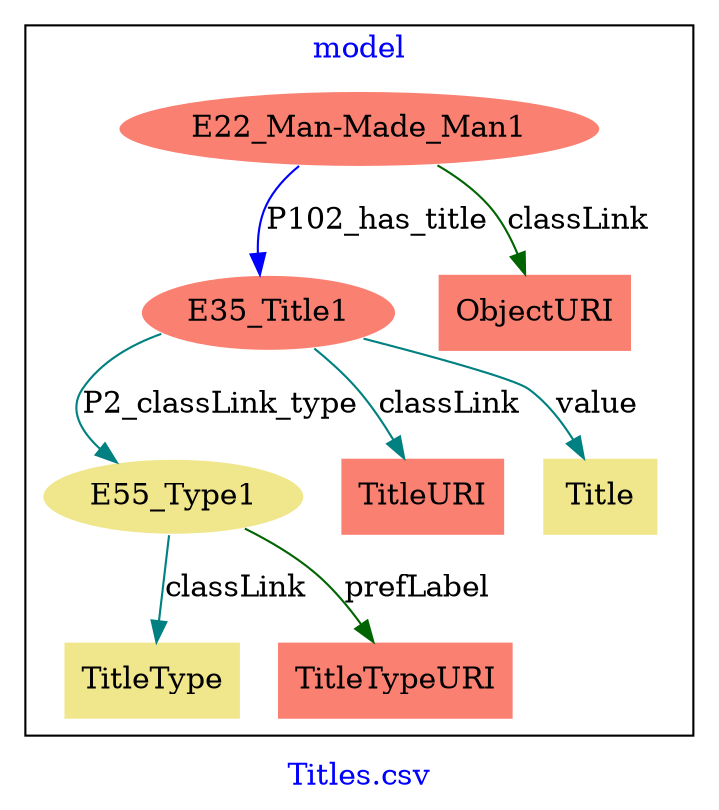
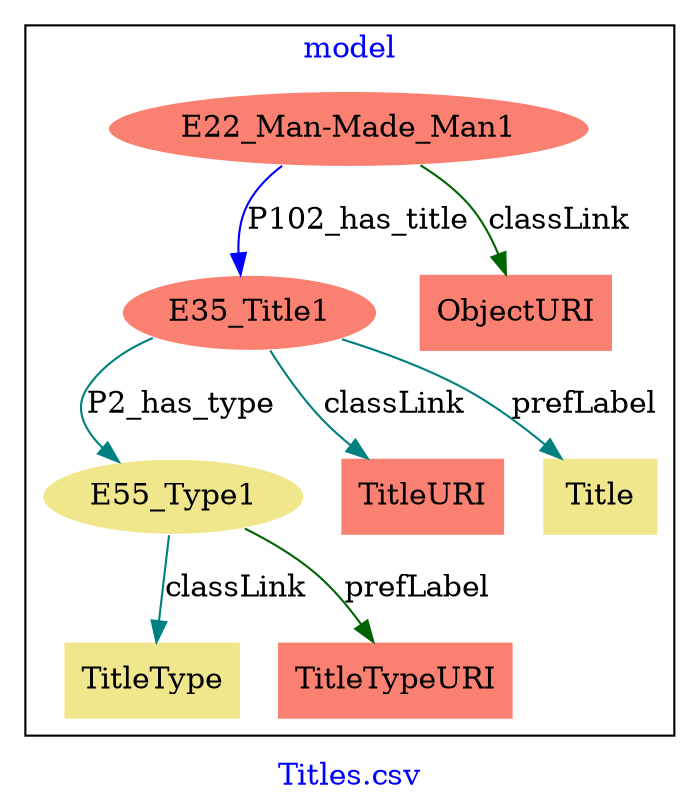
(220, 405) -> (181, 405)
(597, 405) -> (584, 405)
